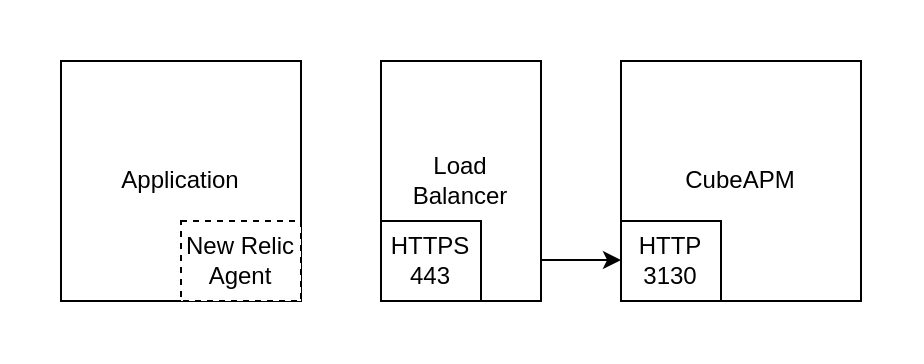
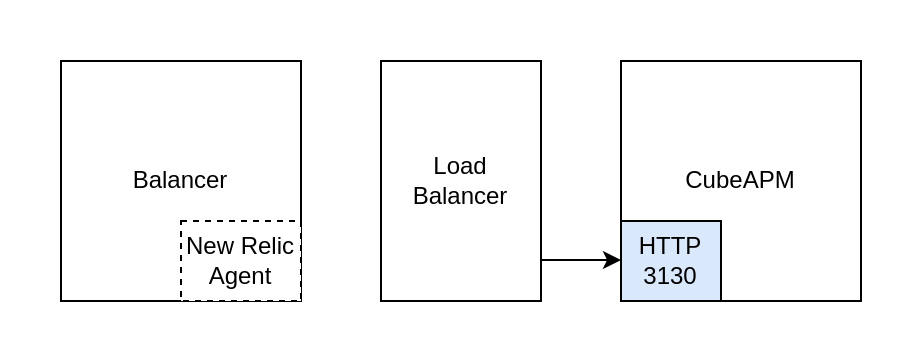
(181, 181) -> (181, 181)
(431, 261) -> none
(671, 261) -> (671, 261)
